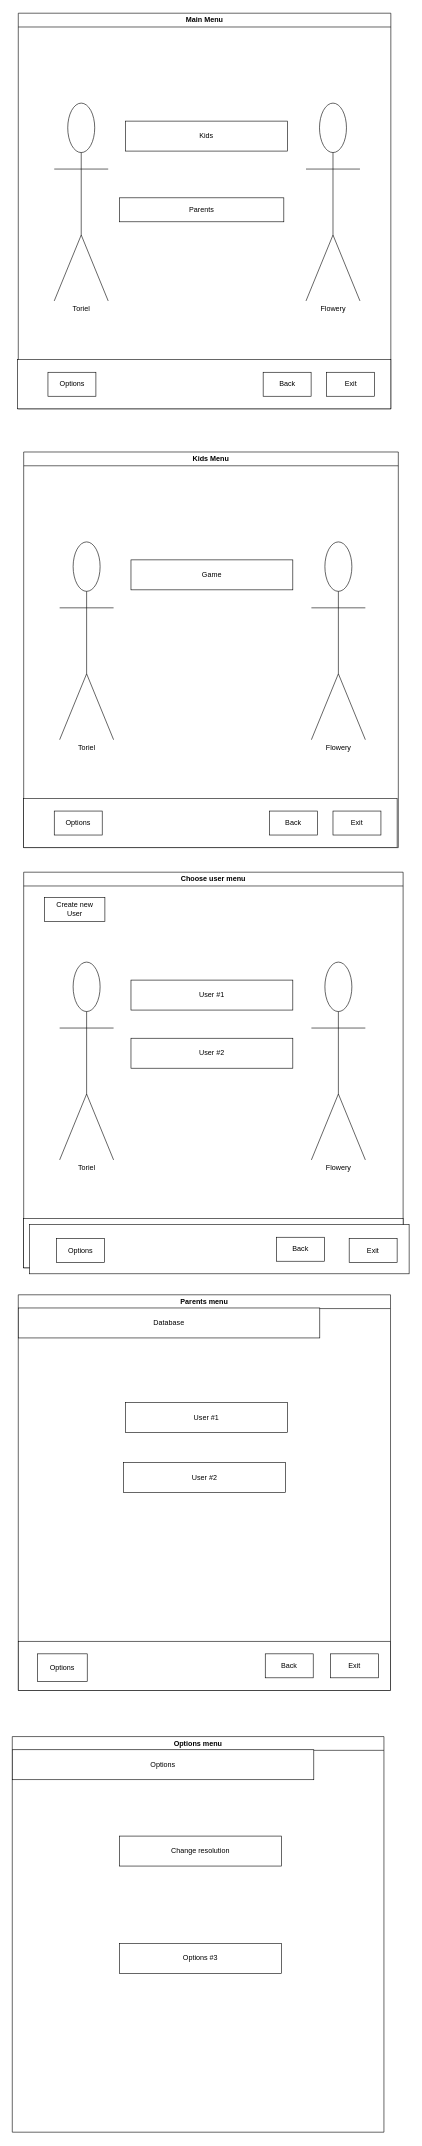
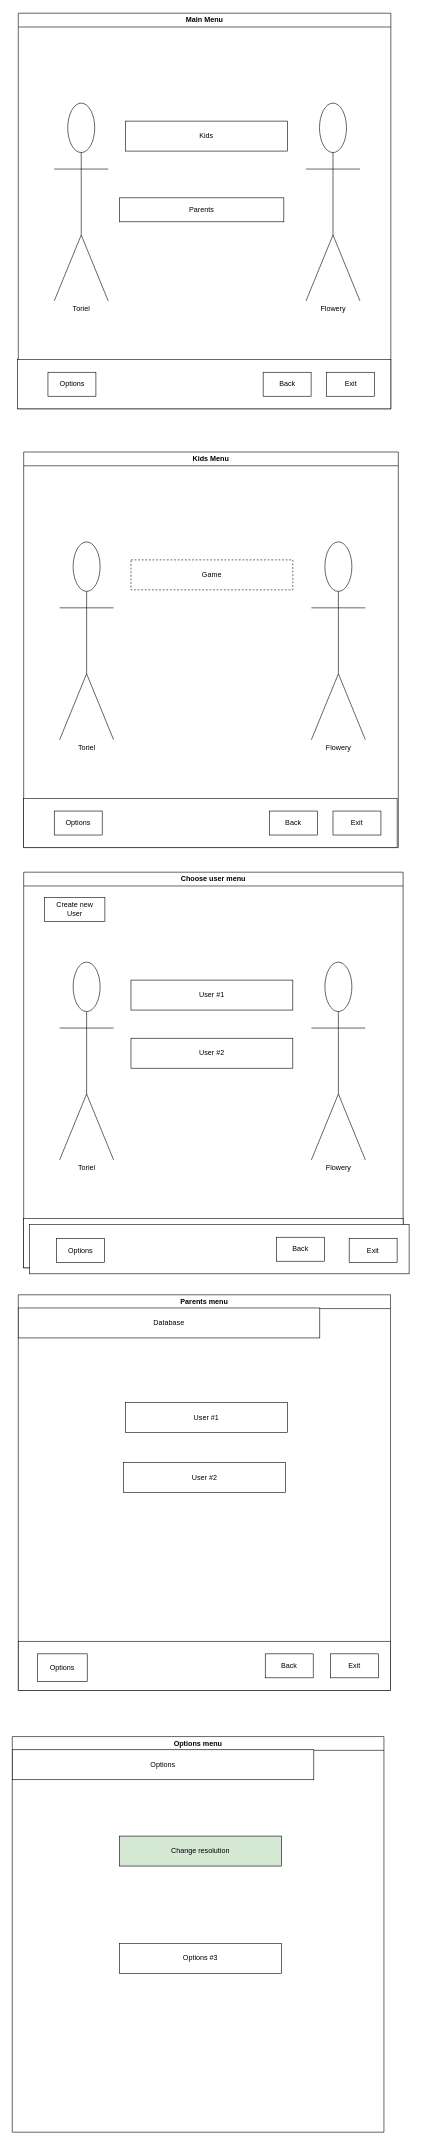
(212, 575) -> (212, 575)
(201, 1852) -> (201, 1852)
